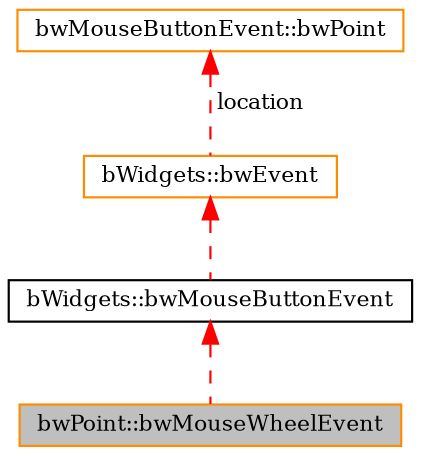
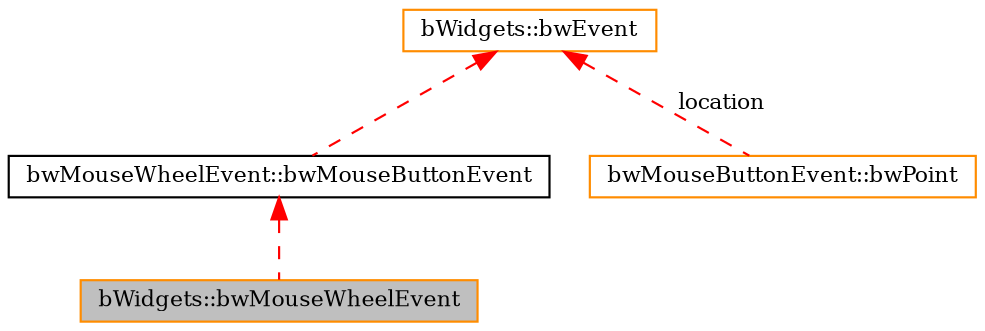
(210, 115) -> (666, 109)
(210, 301) -> (279, 177)
(210, 425) -> (279, 301)
